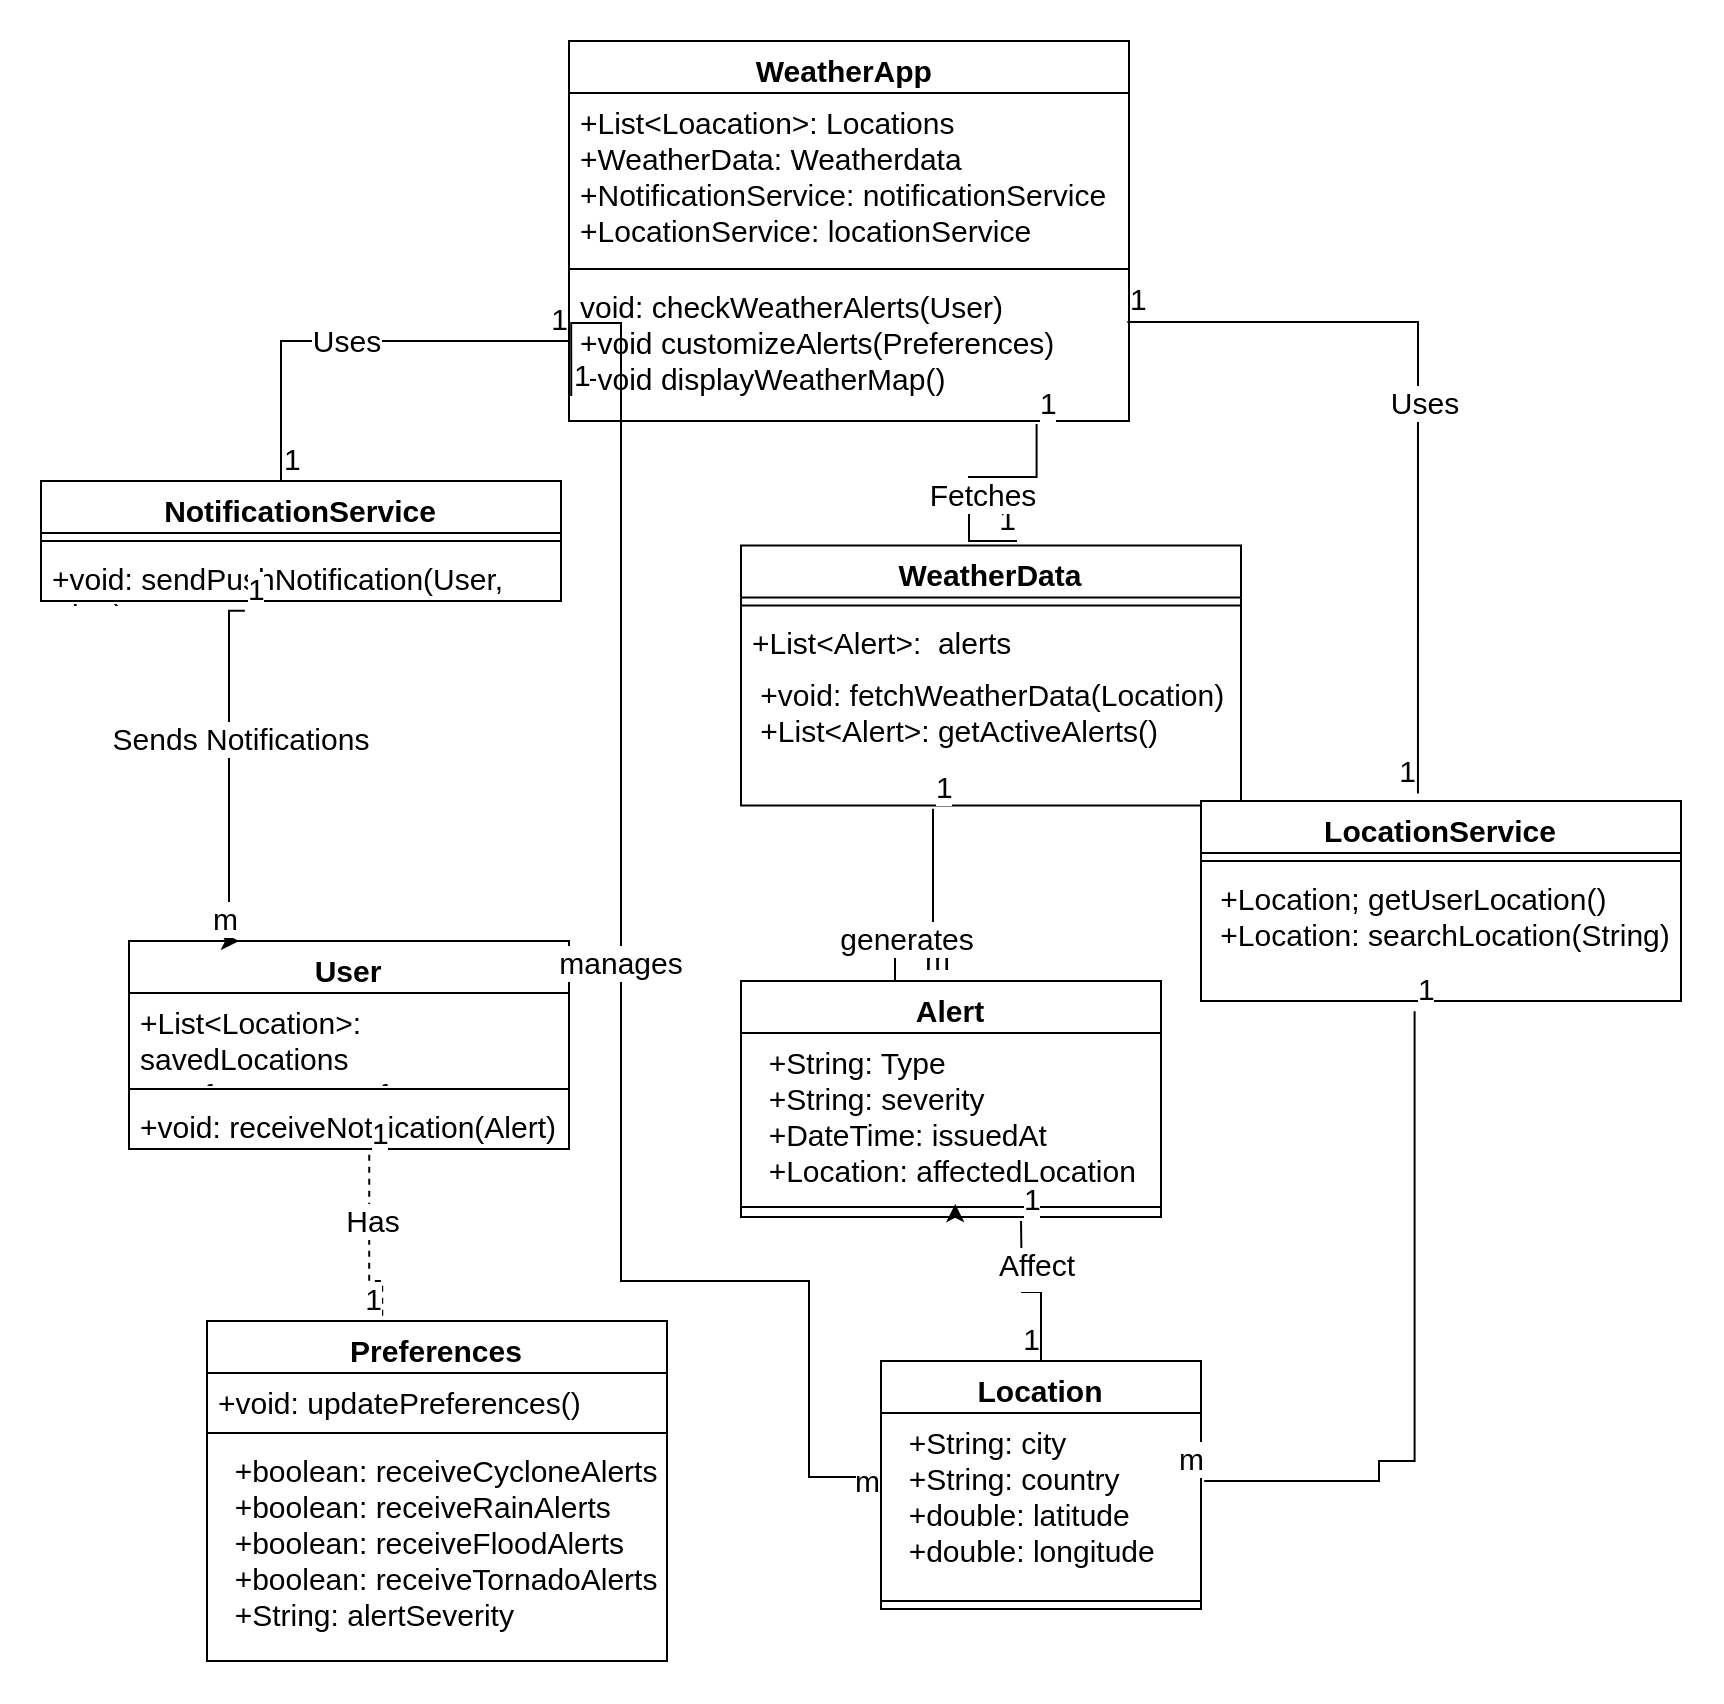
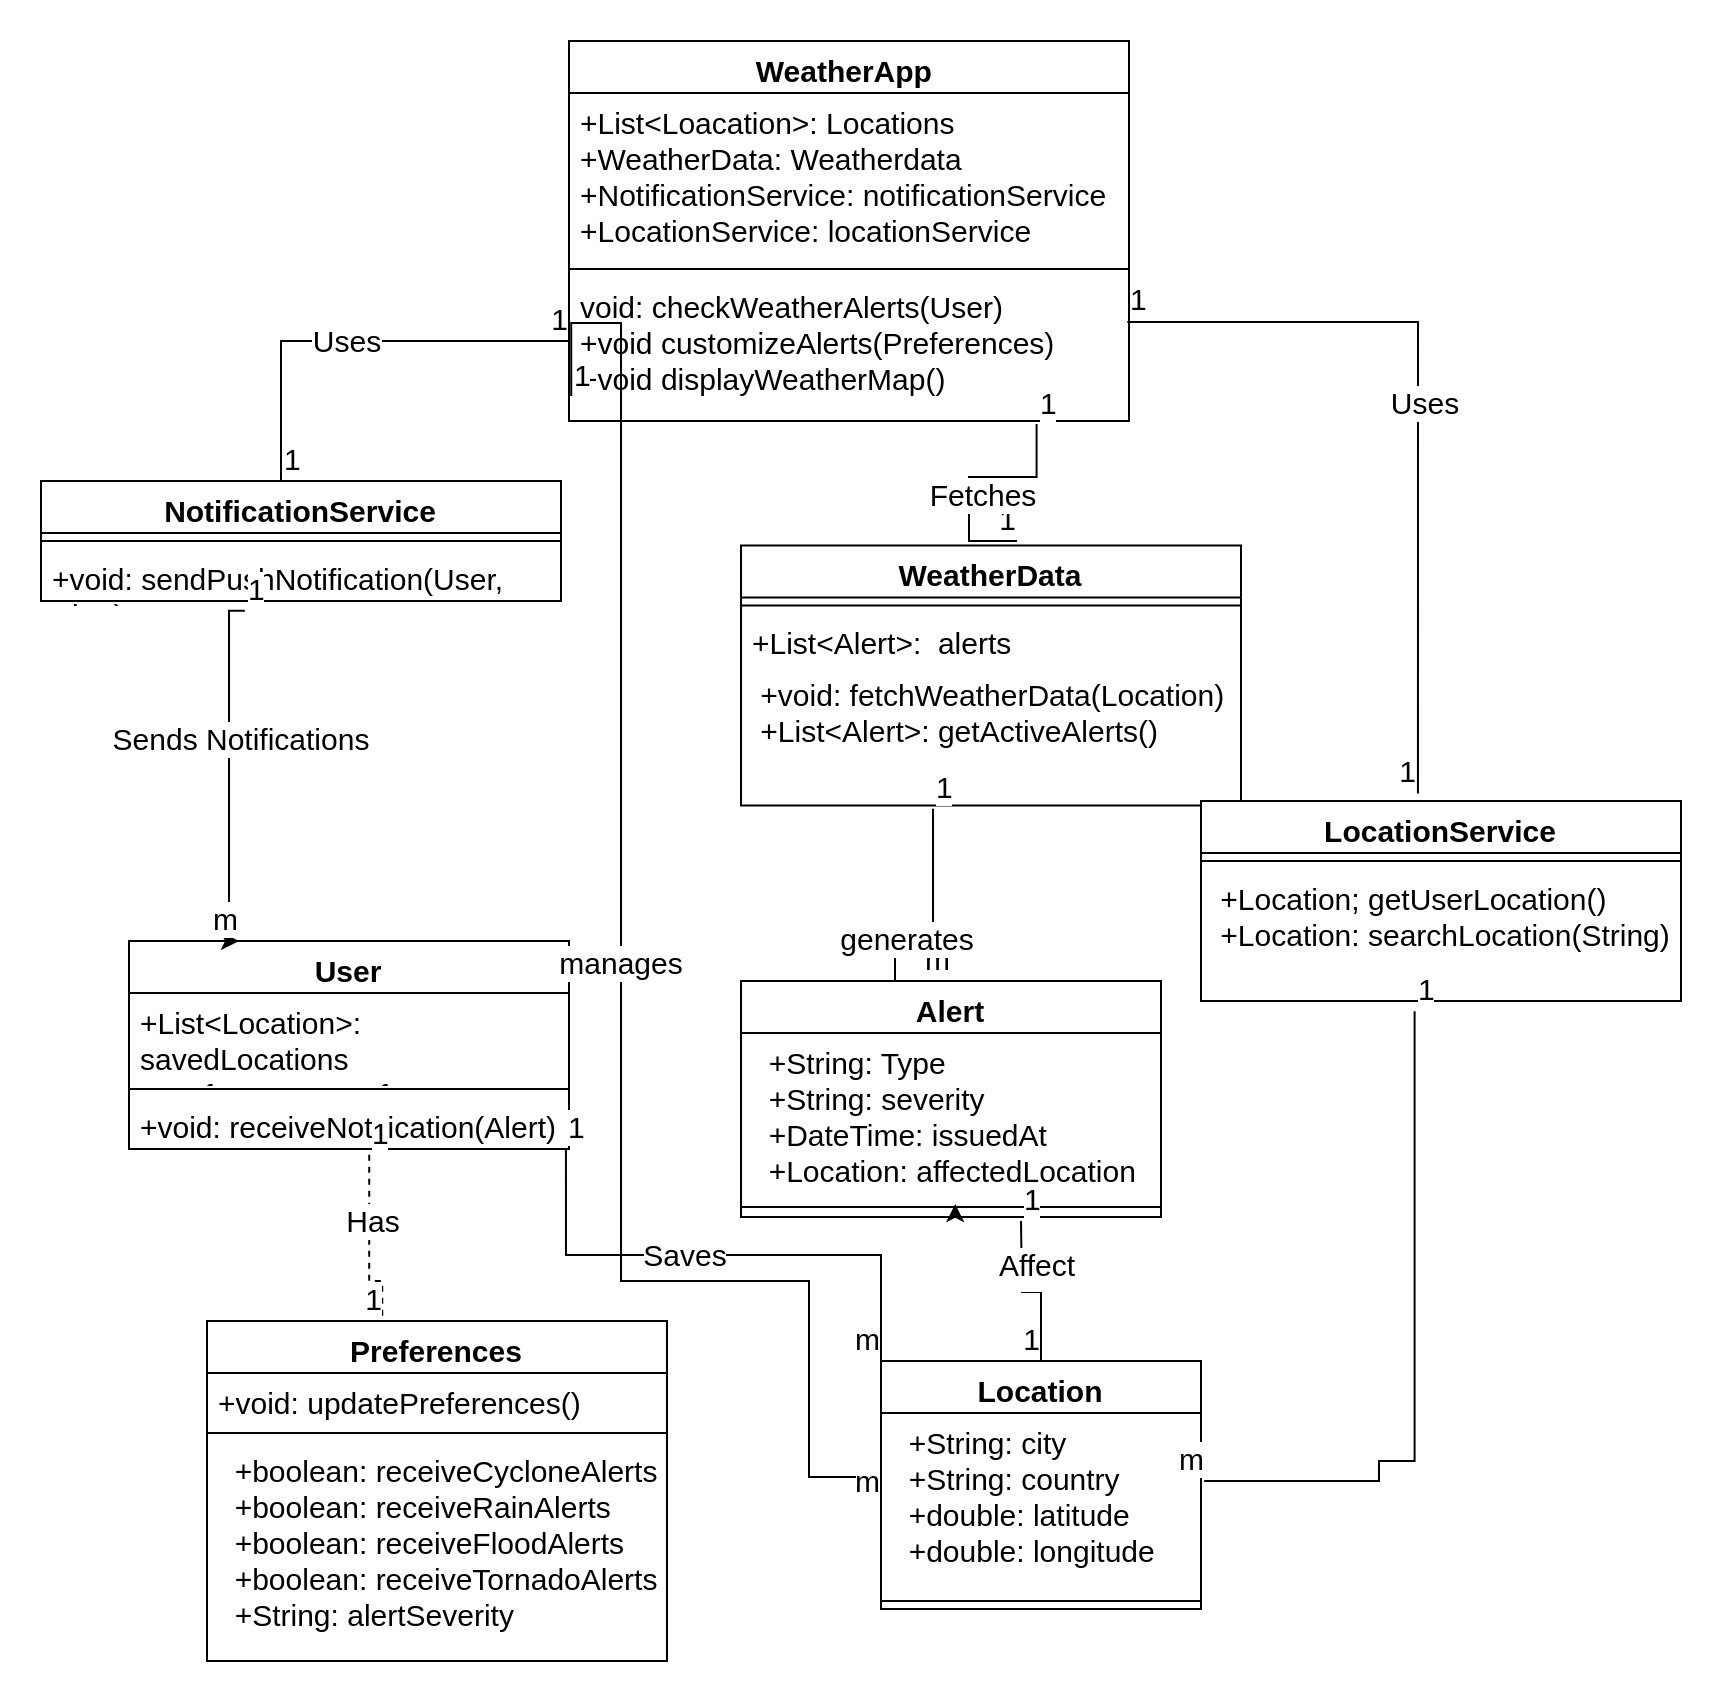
none -> (725, 1255)
